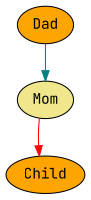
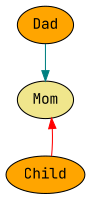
(39, 132) -> (52, 142)
